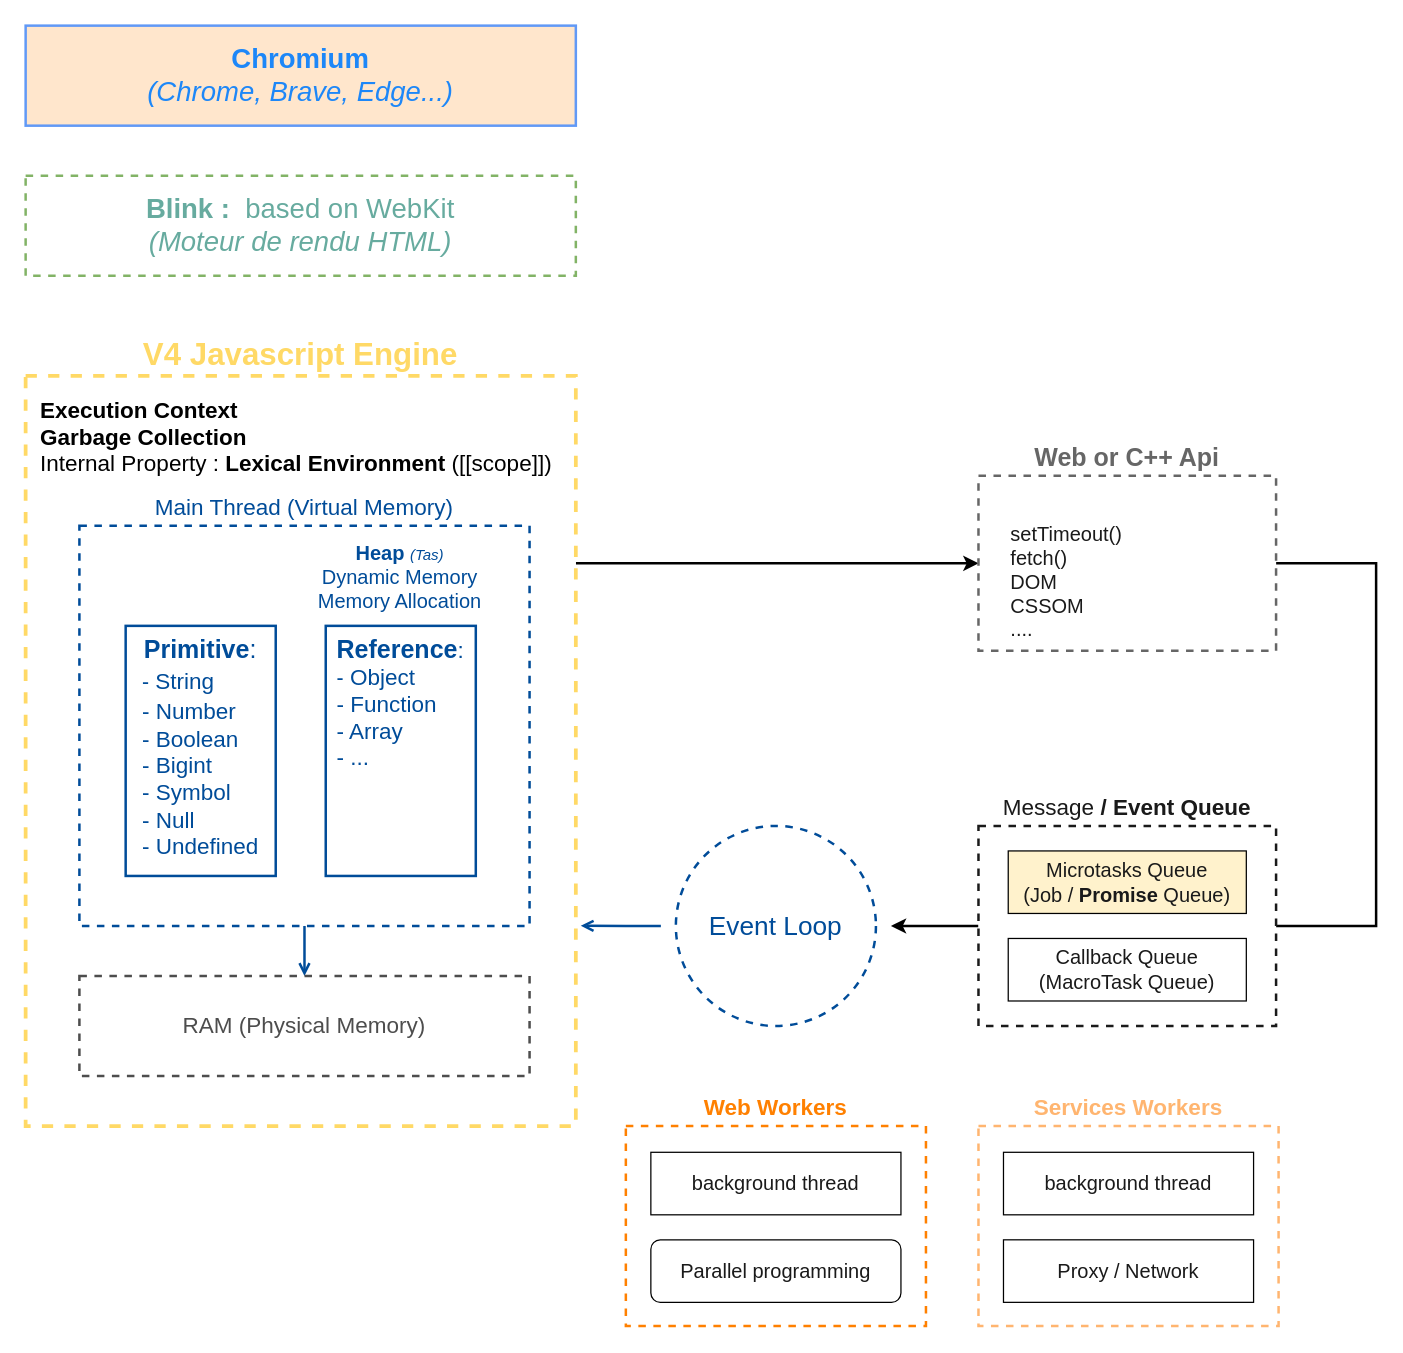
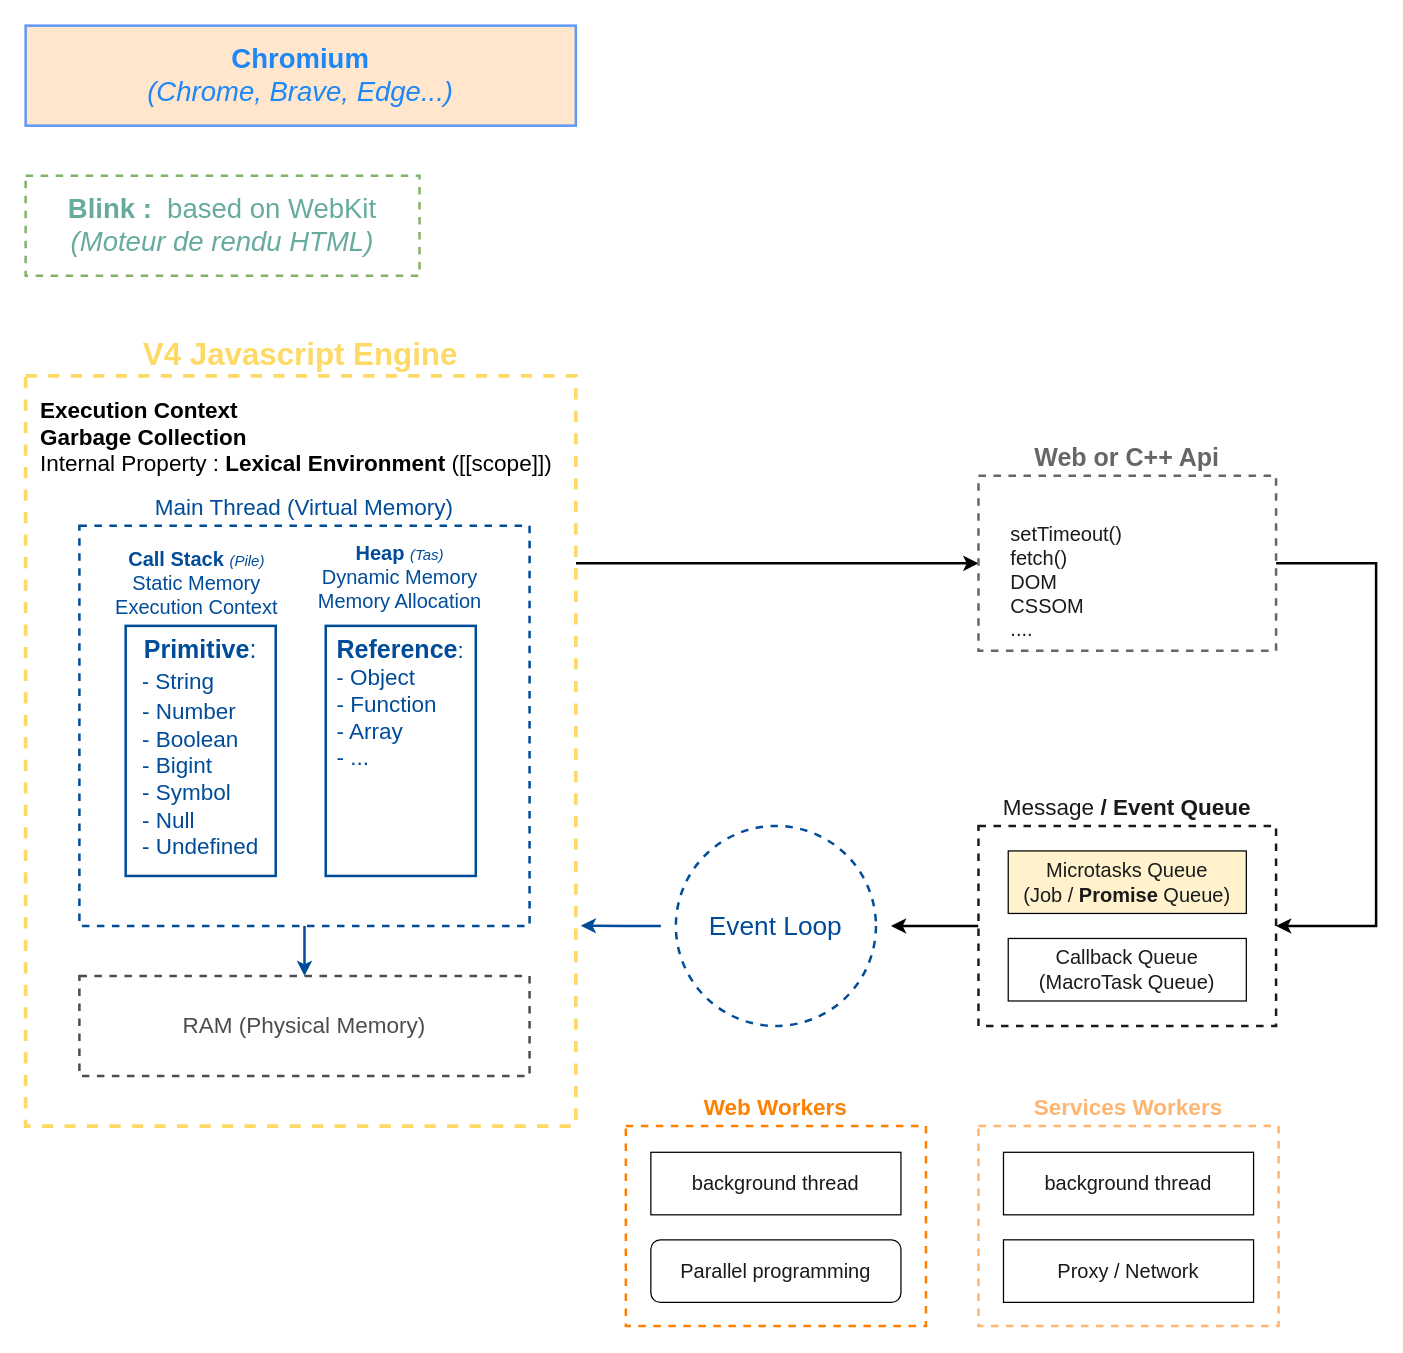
(301, 226) -> (223, 226)
none -> (197, 583)
(592, 925) -> (593, 925)
(1283, 926) -> (1288, 926)
(304, 964) -> (304, 963)
